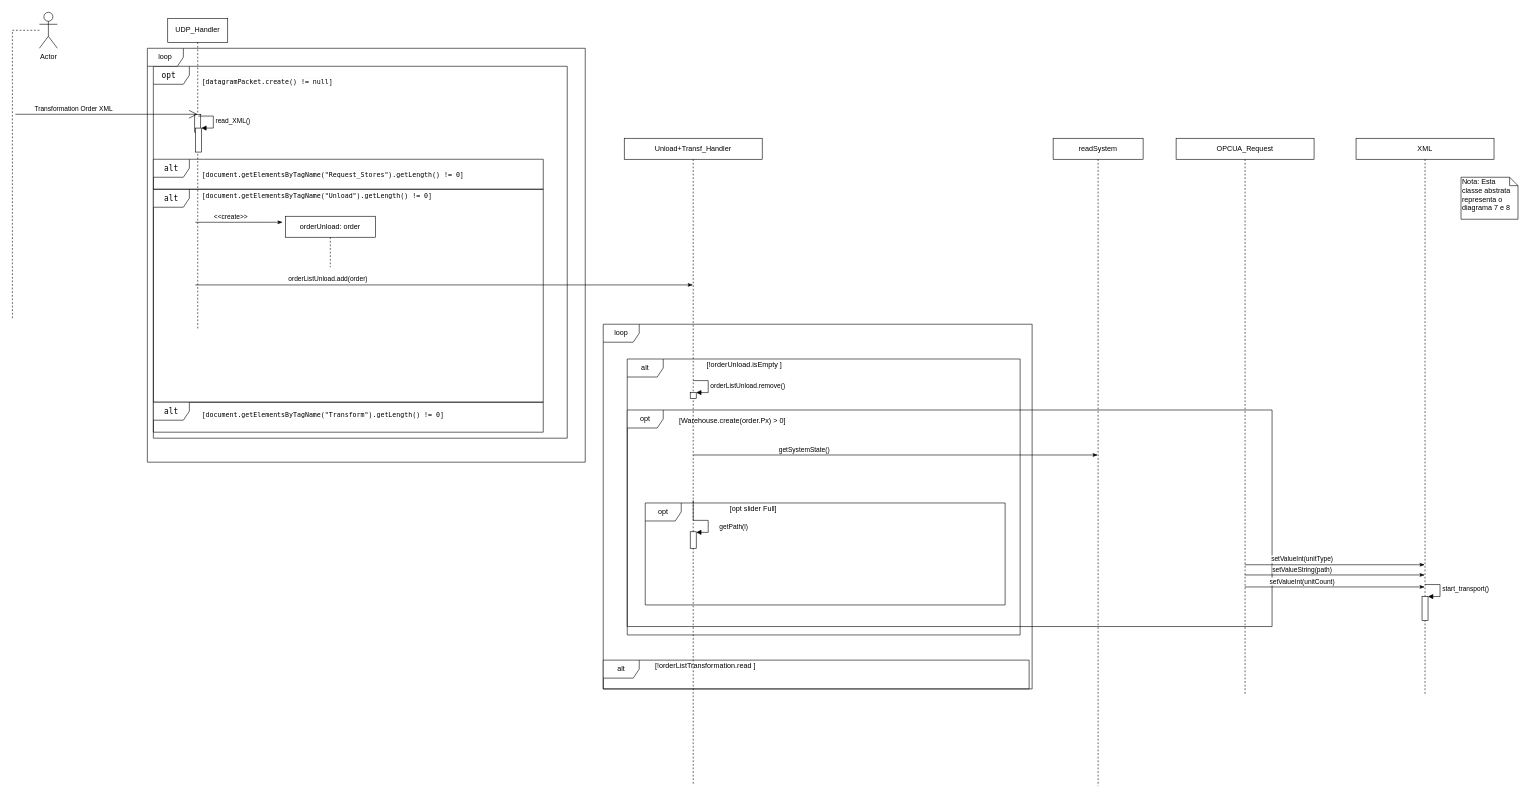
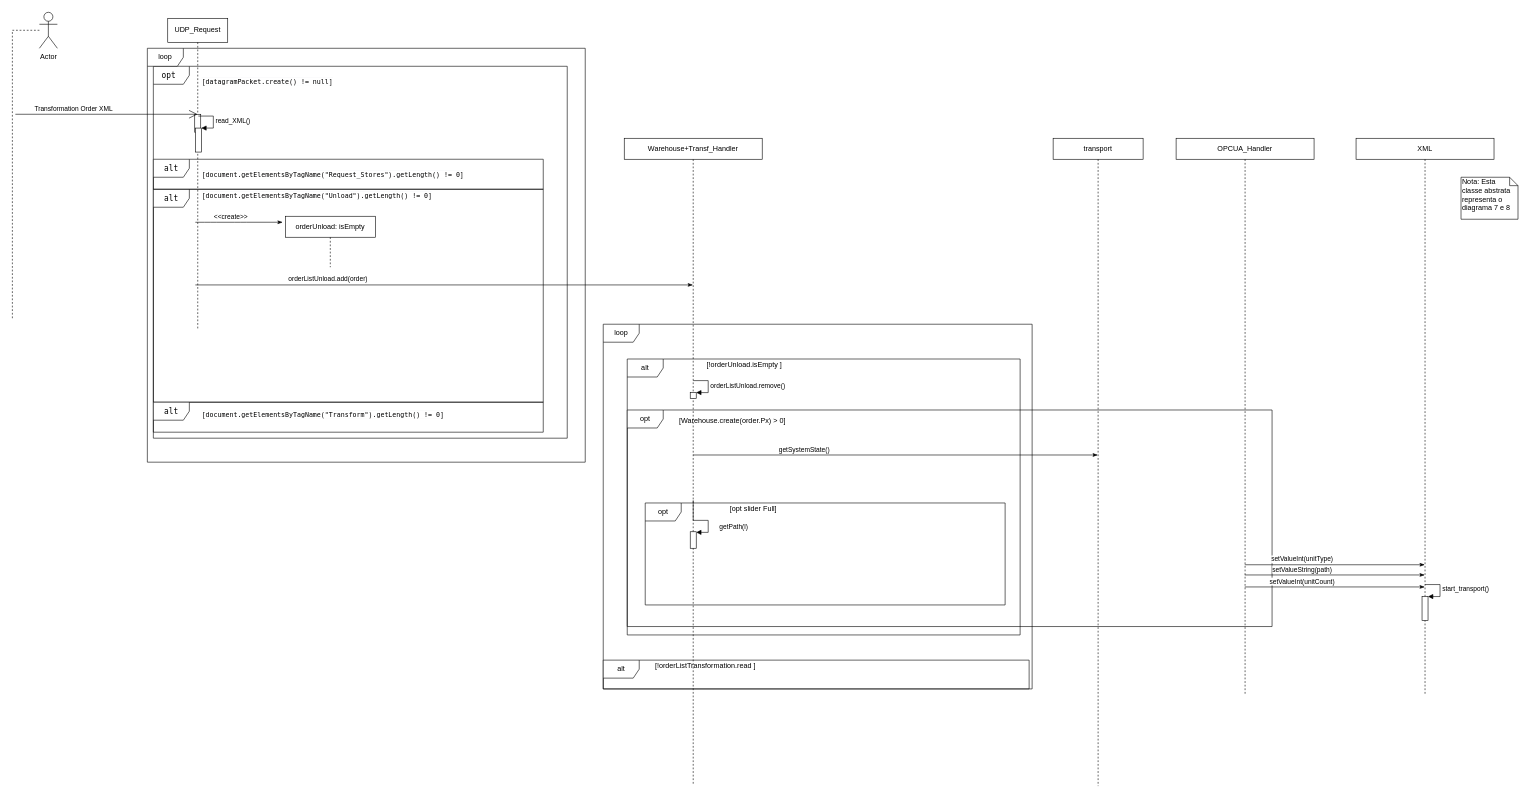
(198, 30) -> (198, 30)
(693, 149) -> (693, 149)
(1098, 149) -> (1098, 149)
(1245, 149) -> (1245, 149)
(330, 227) -> (330, 227)
